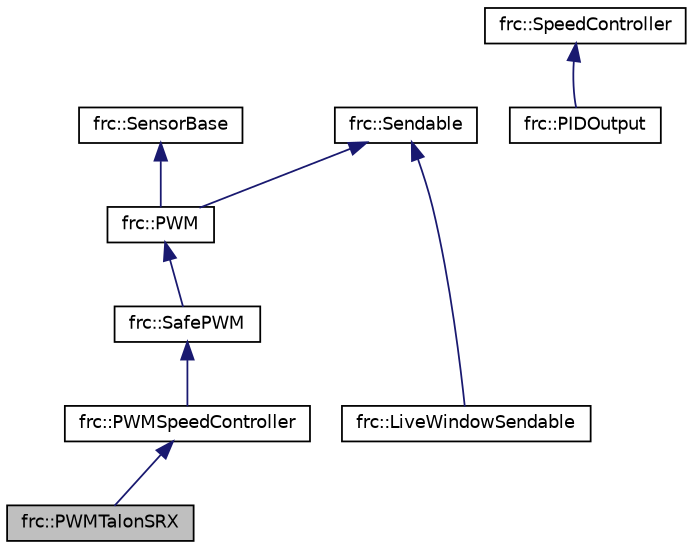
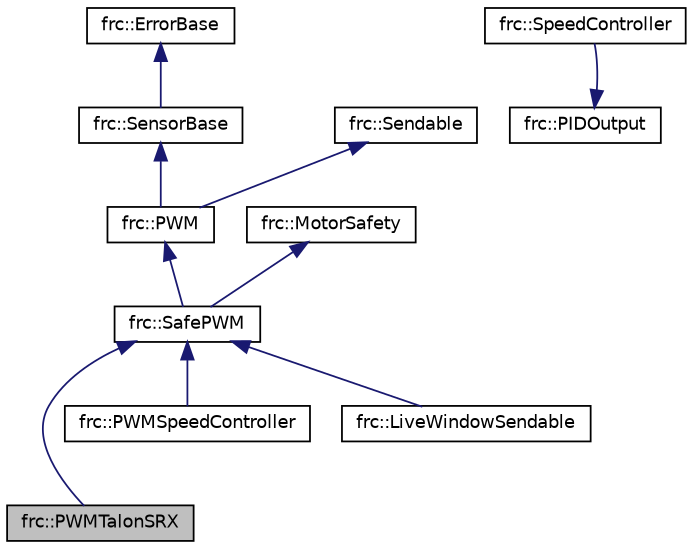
none -> (161, 26)
(574, 85) -> (597, 67)
none -> (331, 225)
(448, 282) -> (335, 377)
(138, 480) -> (45, 416)
